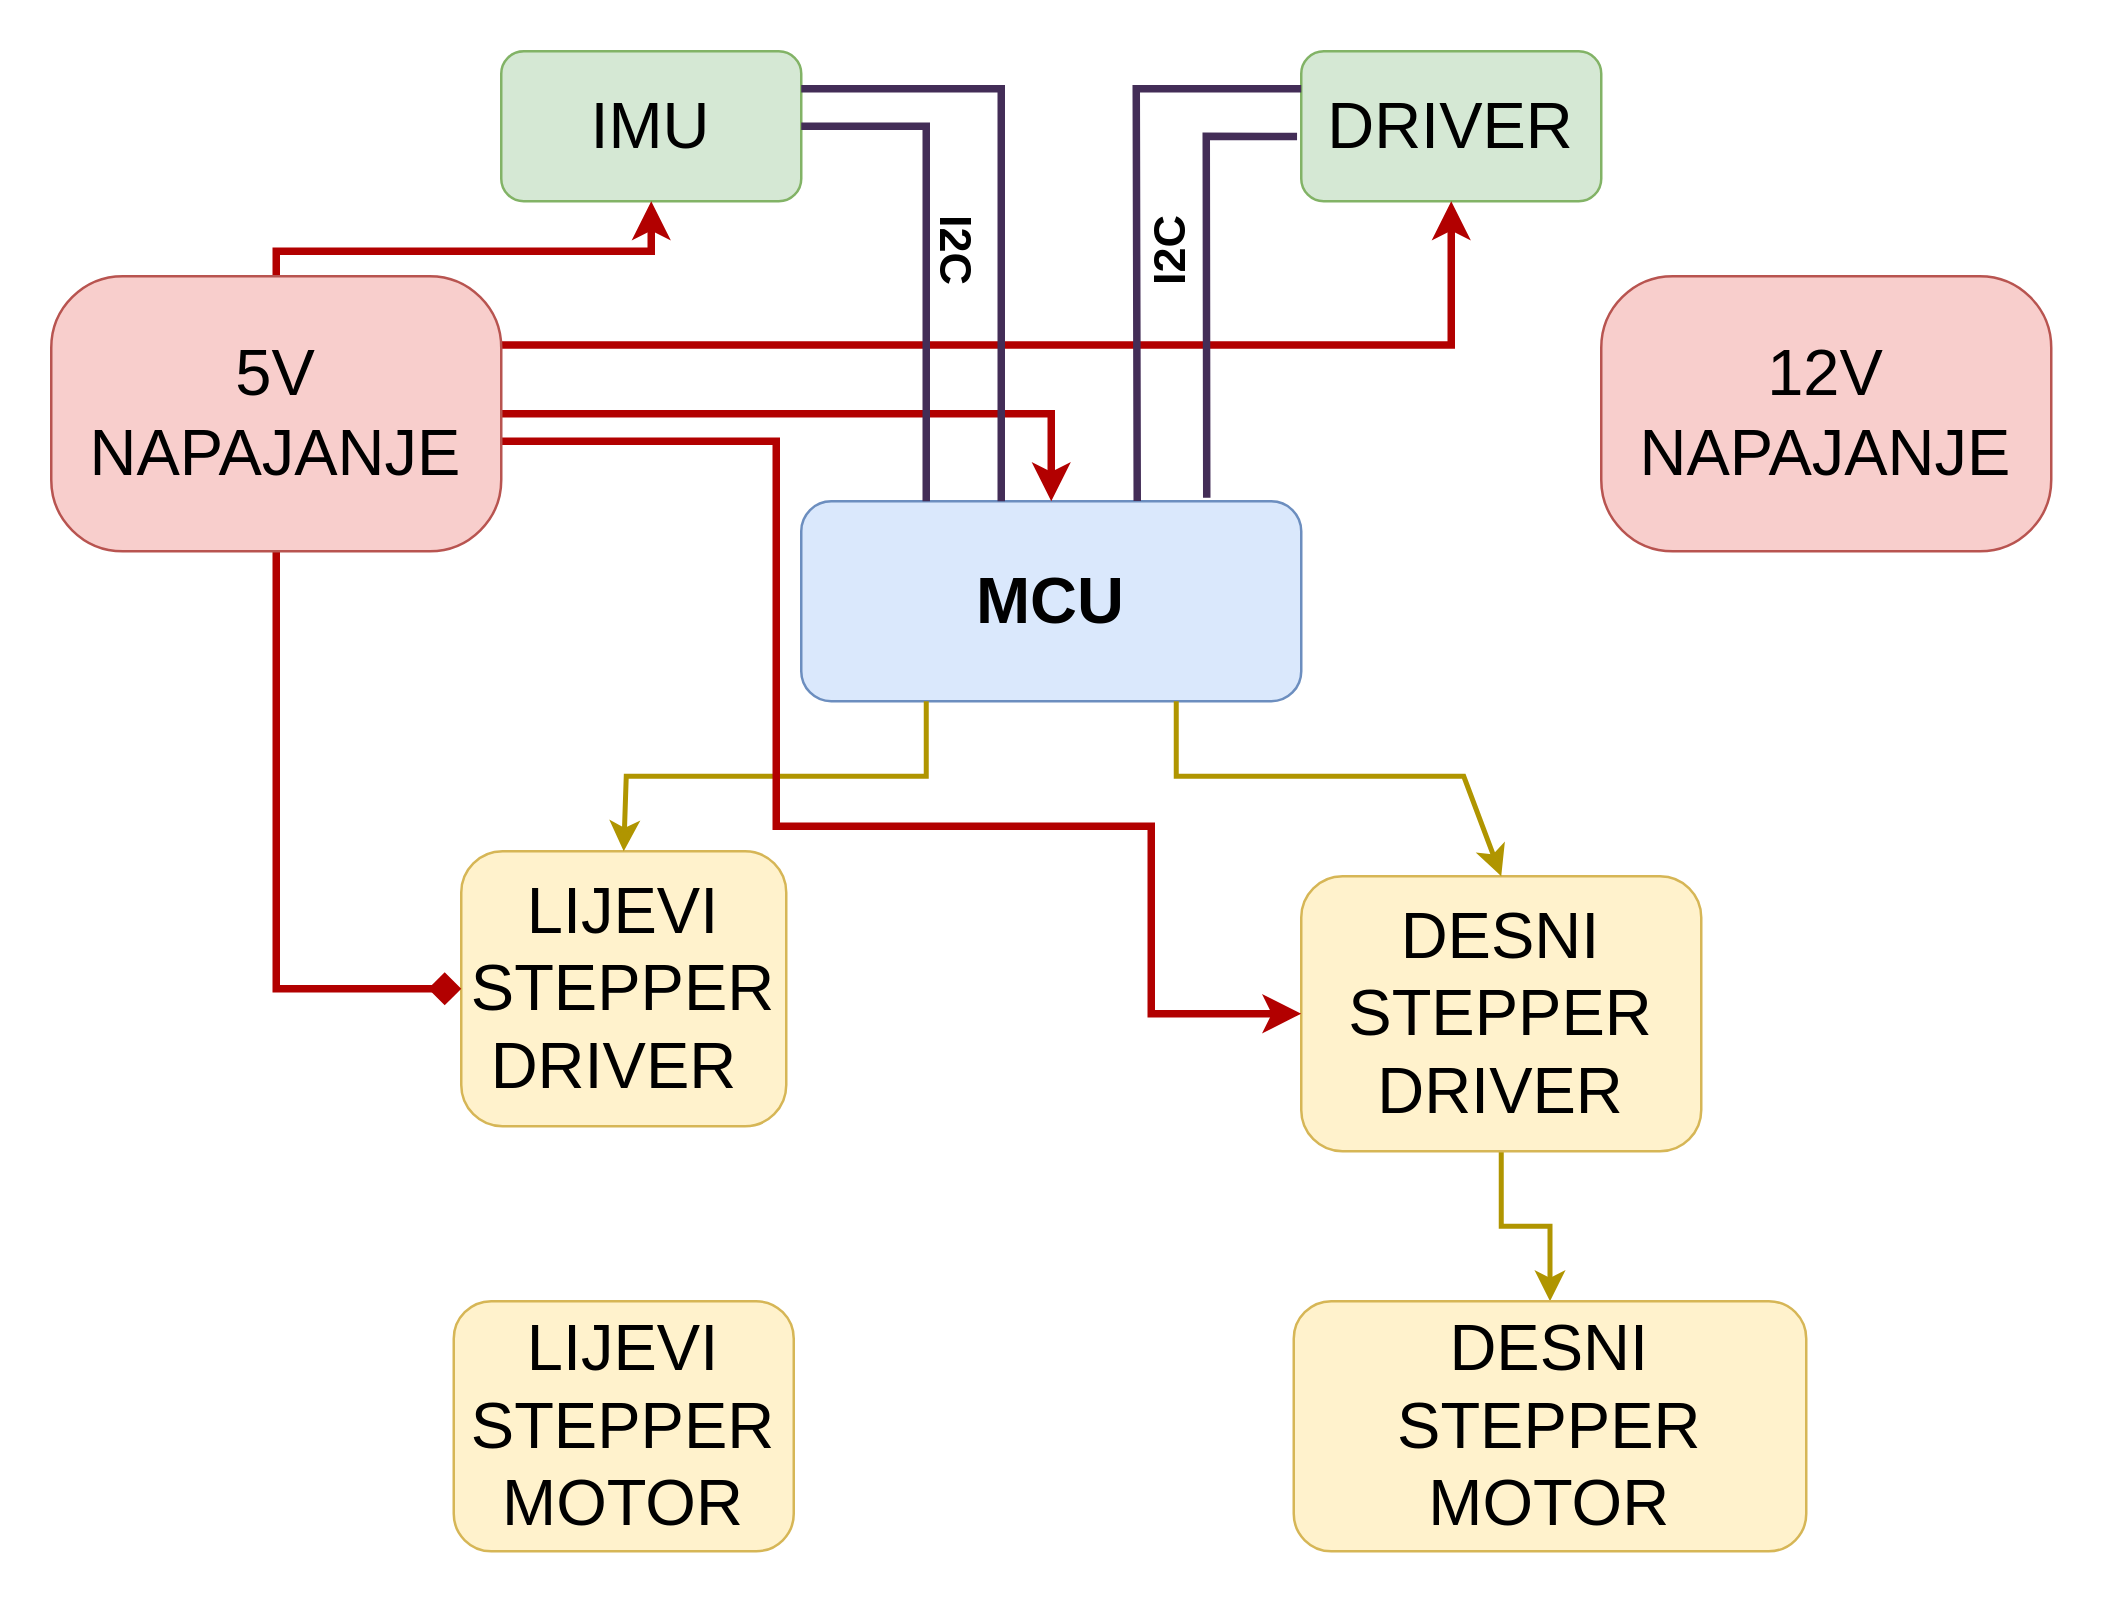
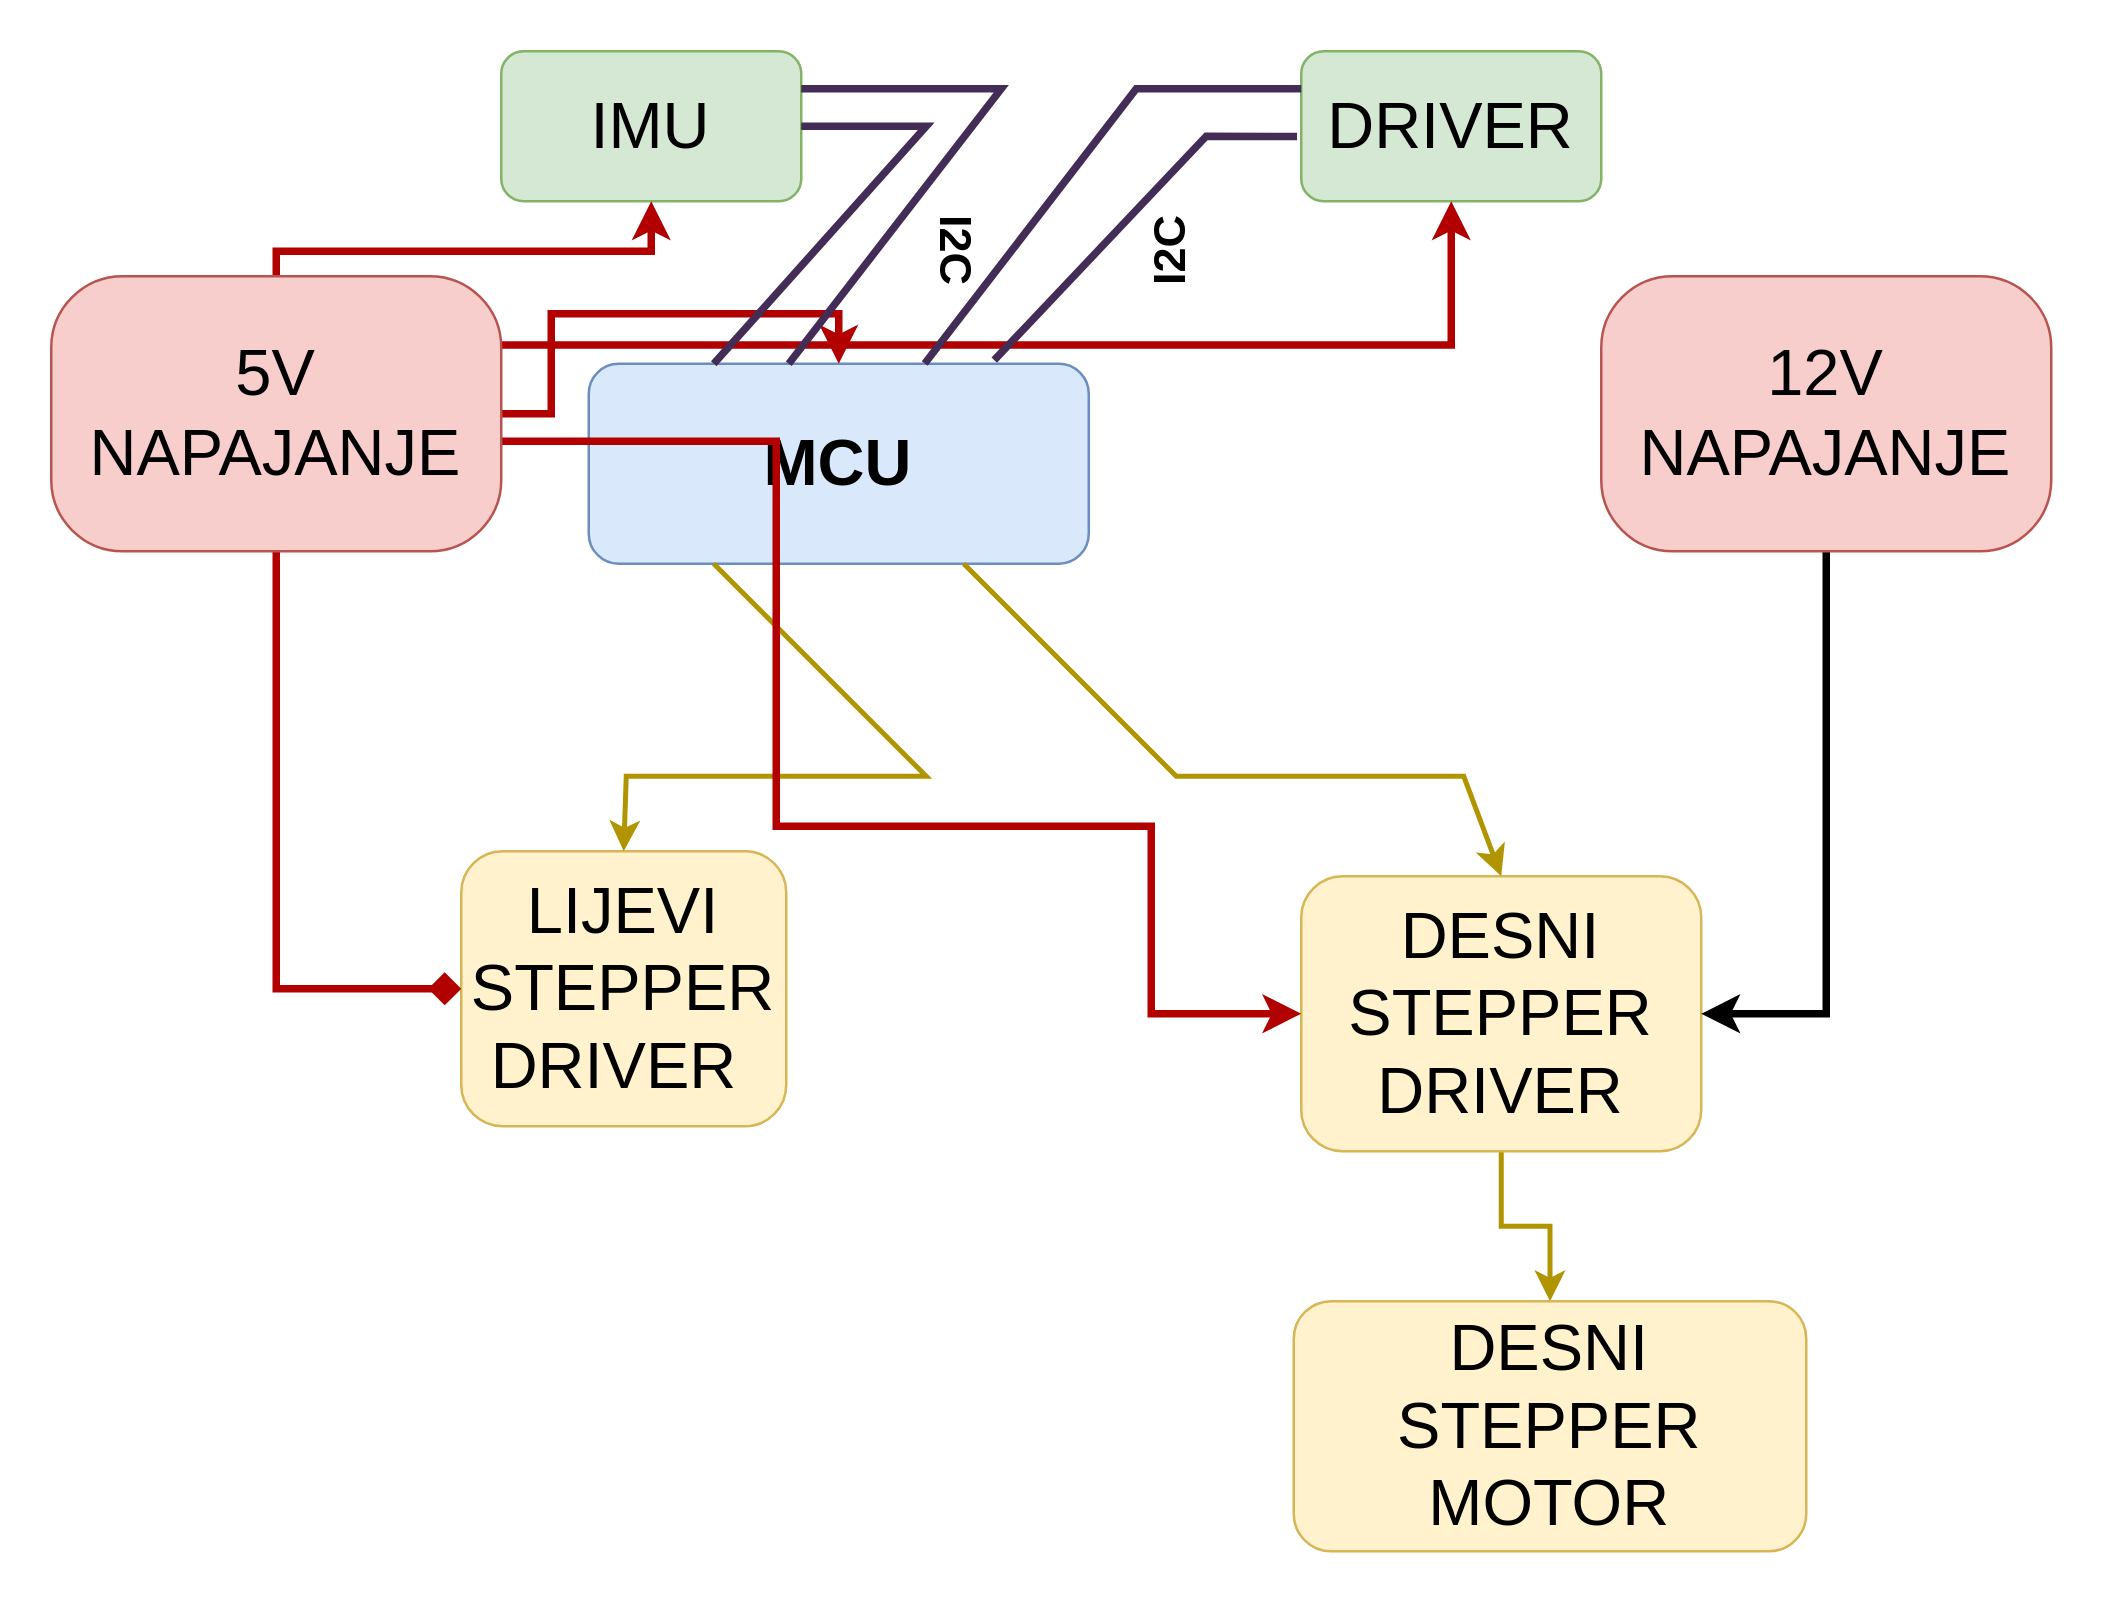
(1051, 601) -> (839, 464)
none -> (1826, 832)
(624, 1426) -> none
